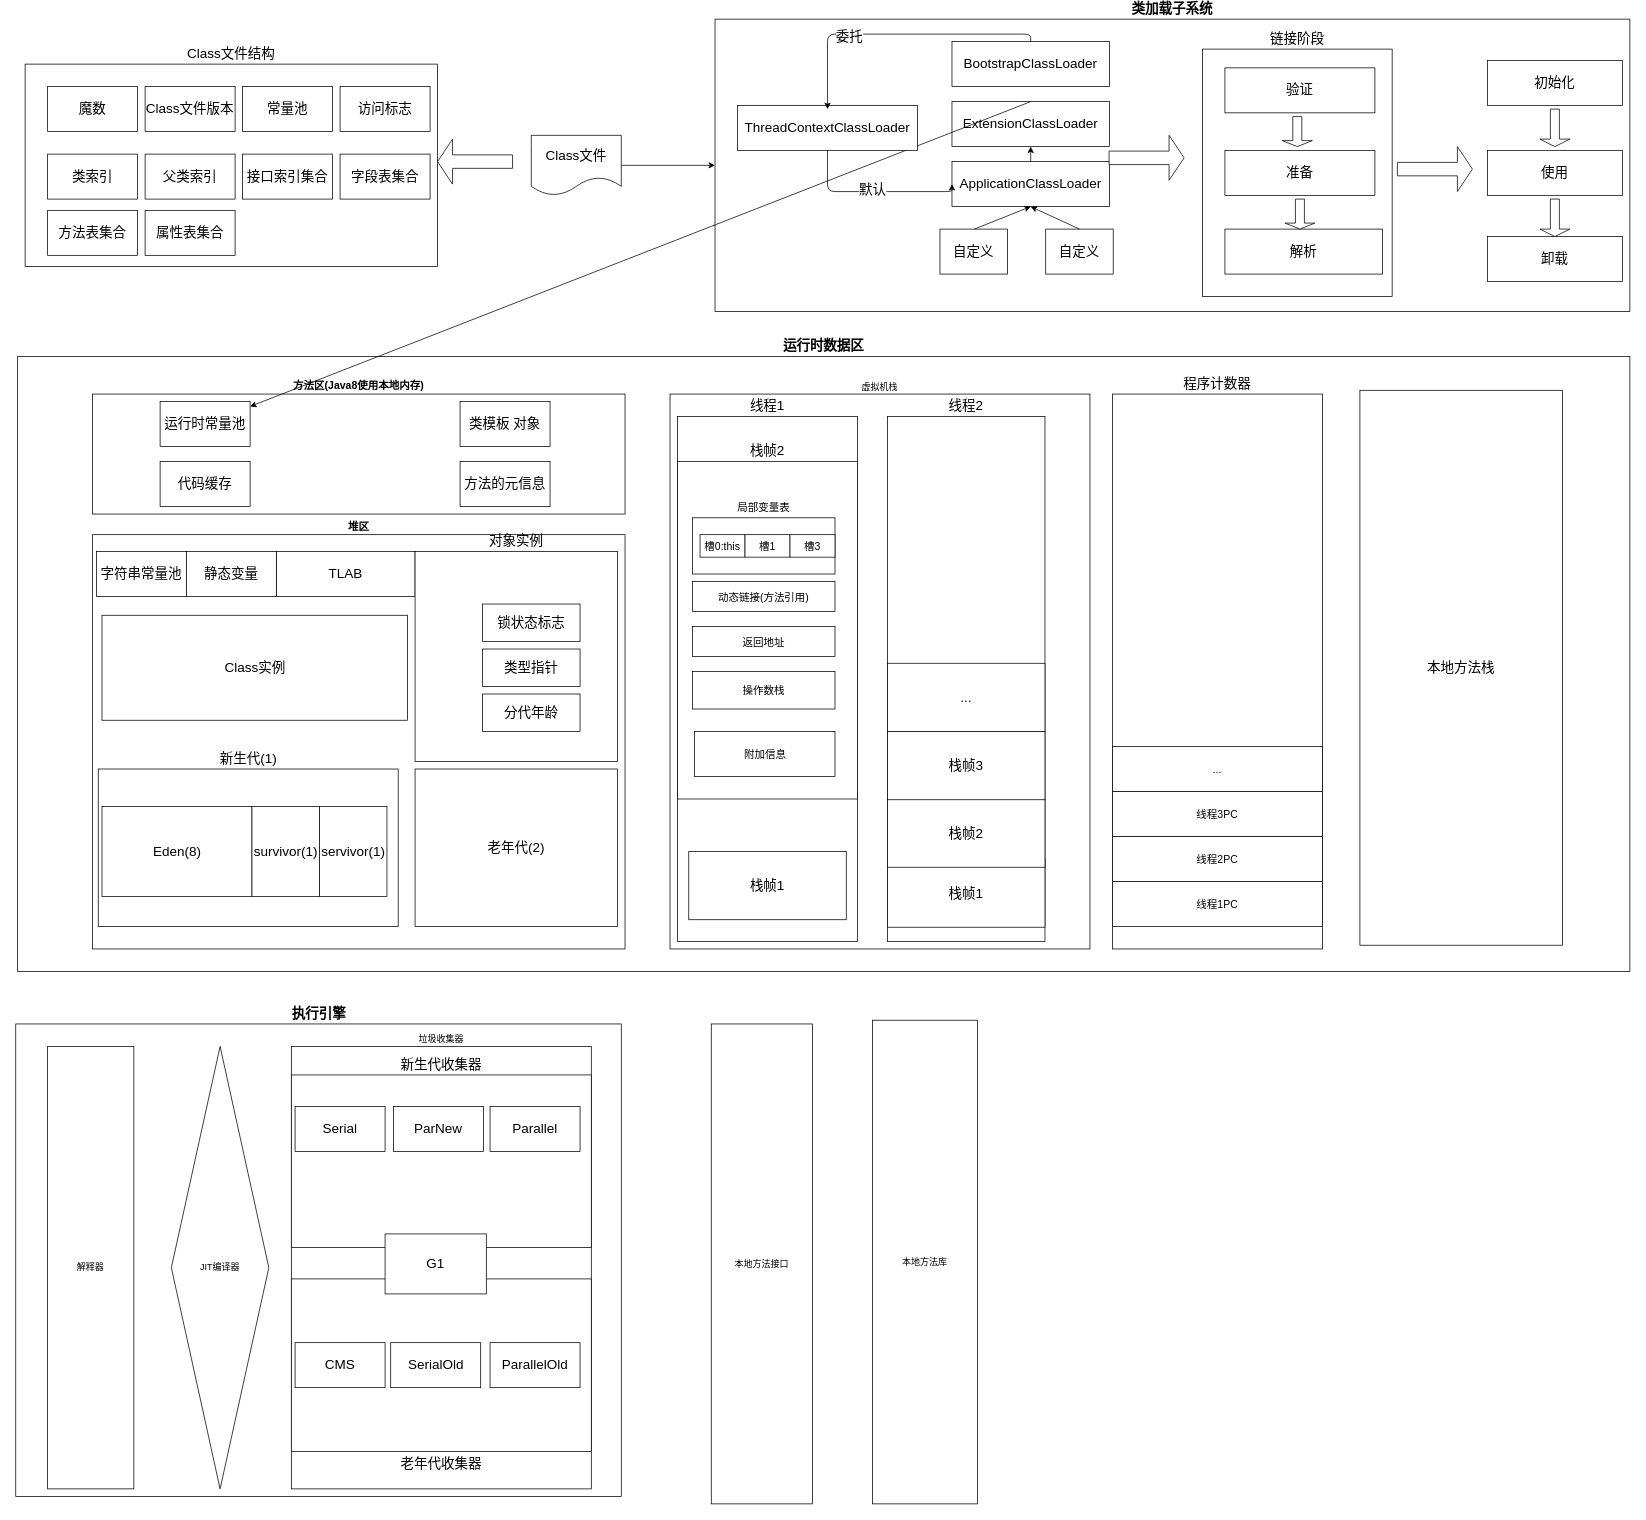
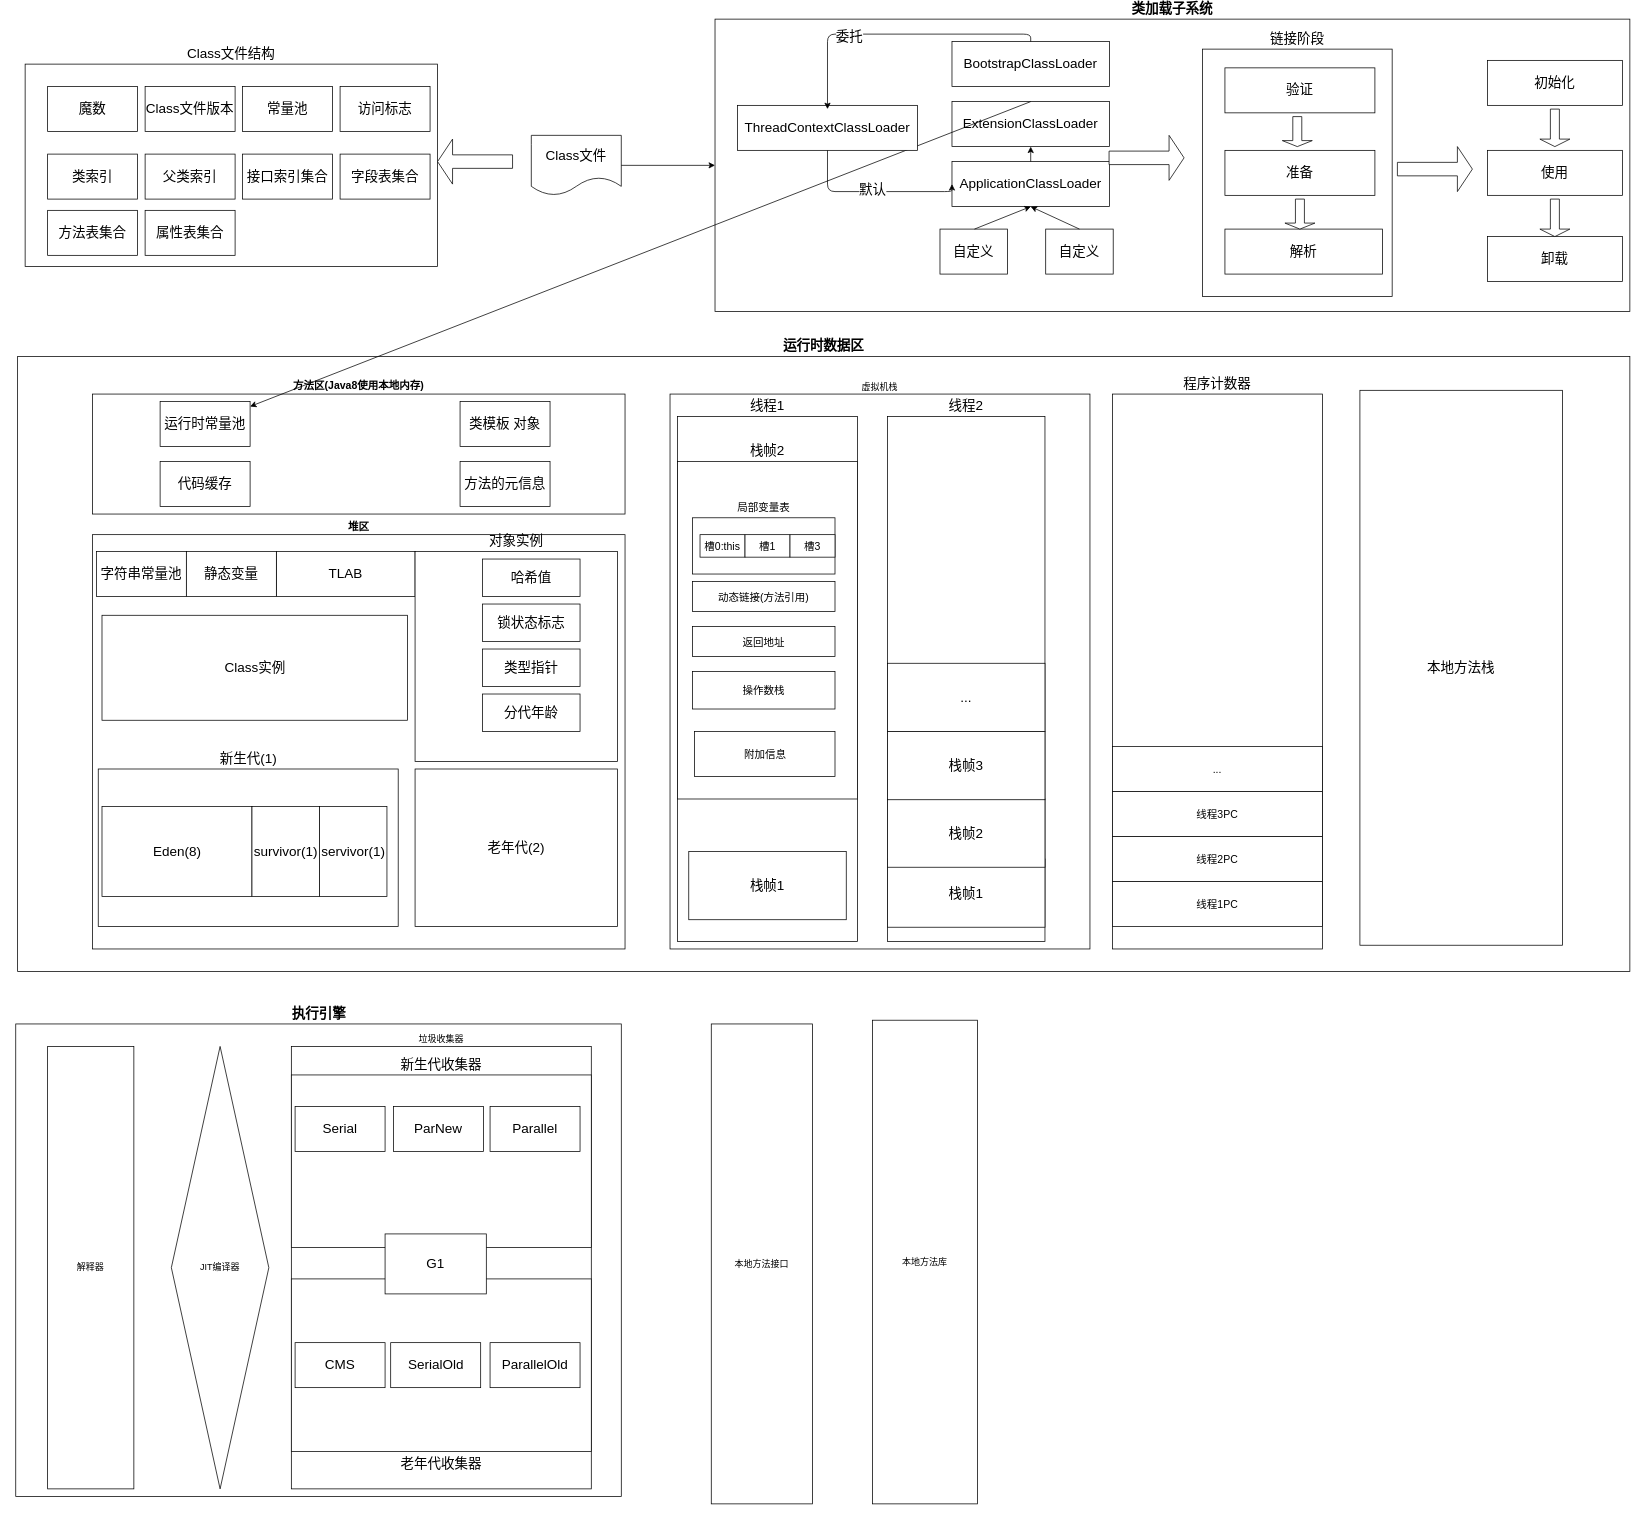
none -> (531, 578)
